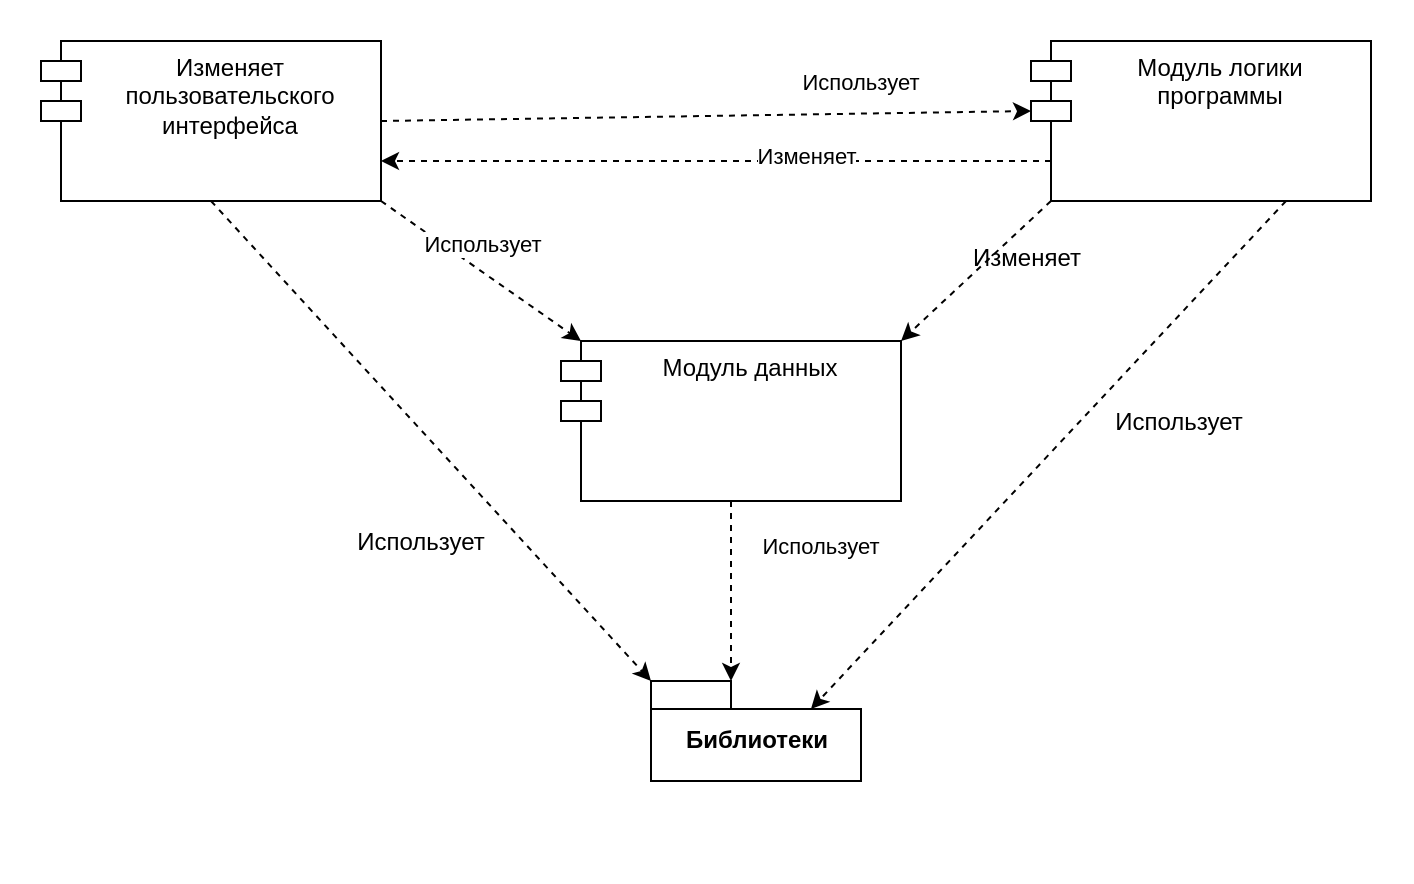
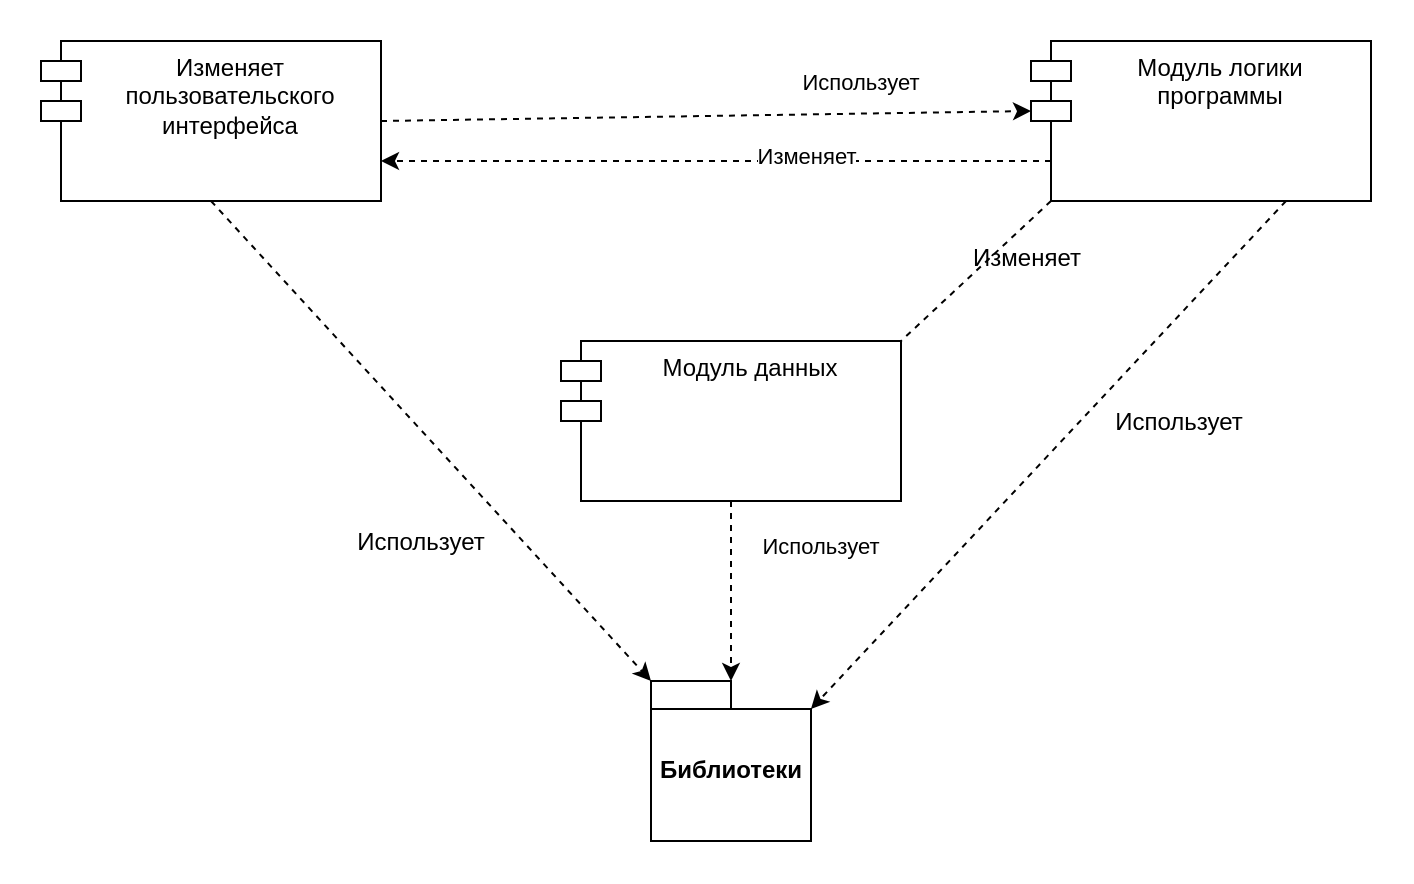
(475, 267) -> none
(912, 331) -> (907, 336)
(756, 731) -> (731, 761)
